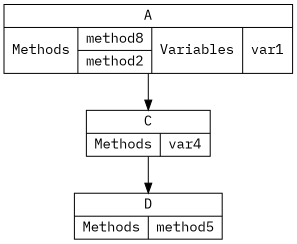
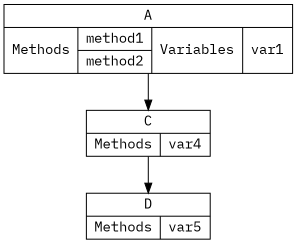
(115, 38) -> (115, 38)
(185, 227) -> (185, 227)
